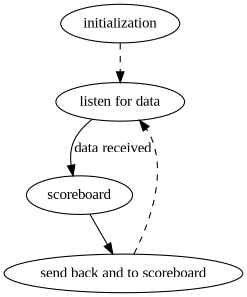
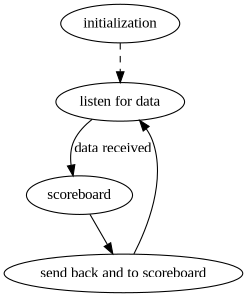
(155, 192) -> (155, 192)
